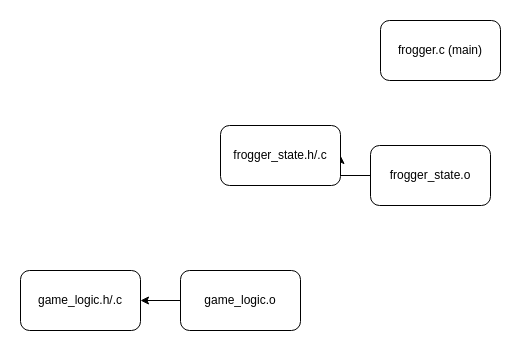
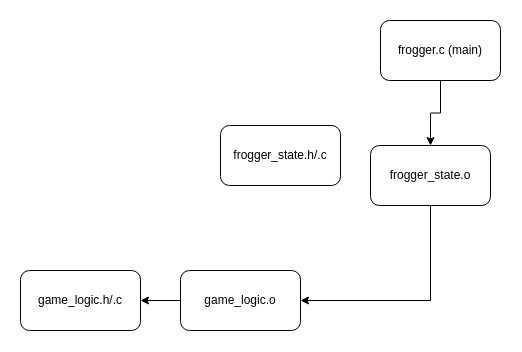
none -> (439, 113)
(355, 176) -> none
none -> (416, 301)
